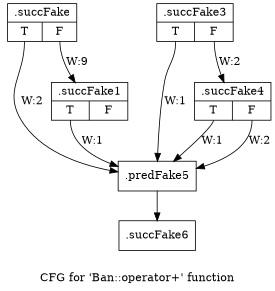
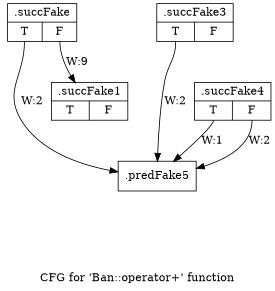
(216, 58) -> none
(176, 101) -> (176, 101)
(84, 148) -> none
(157, 236) -> none
